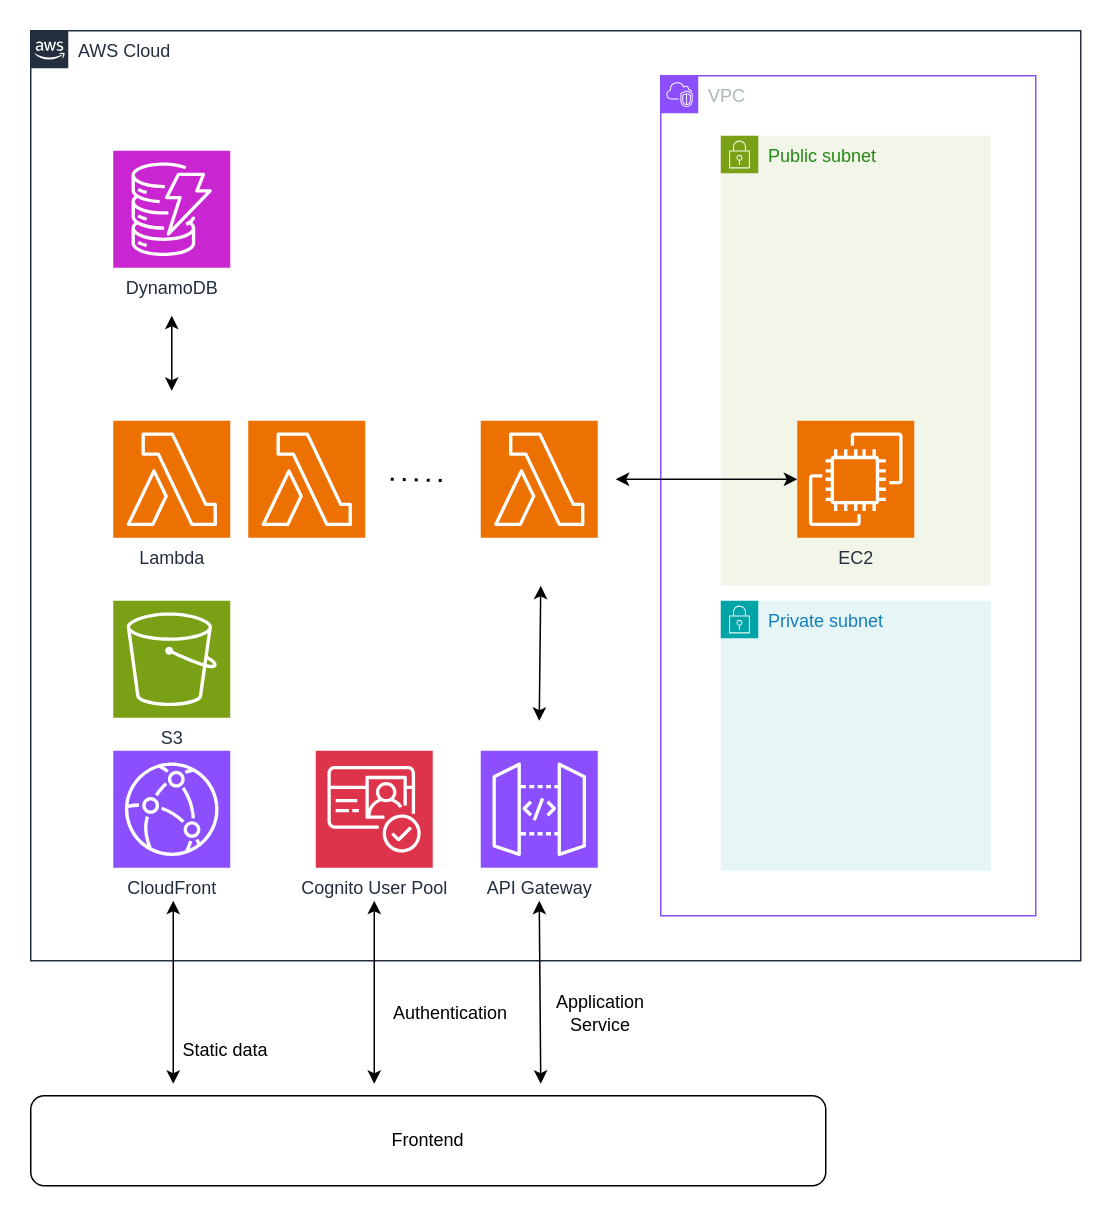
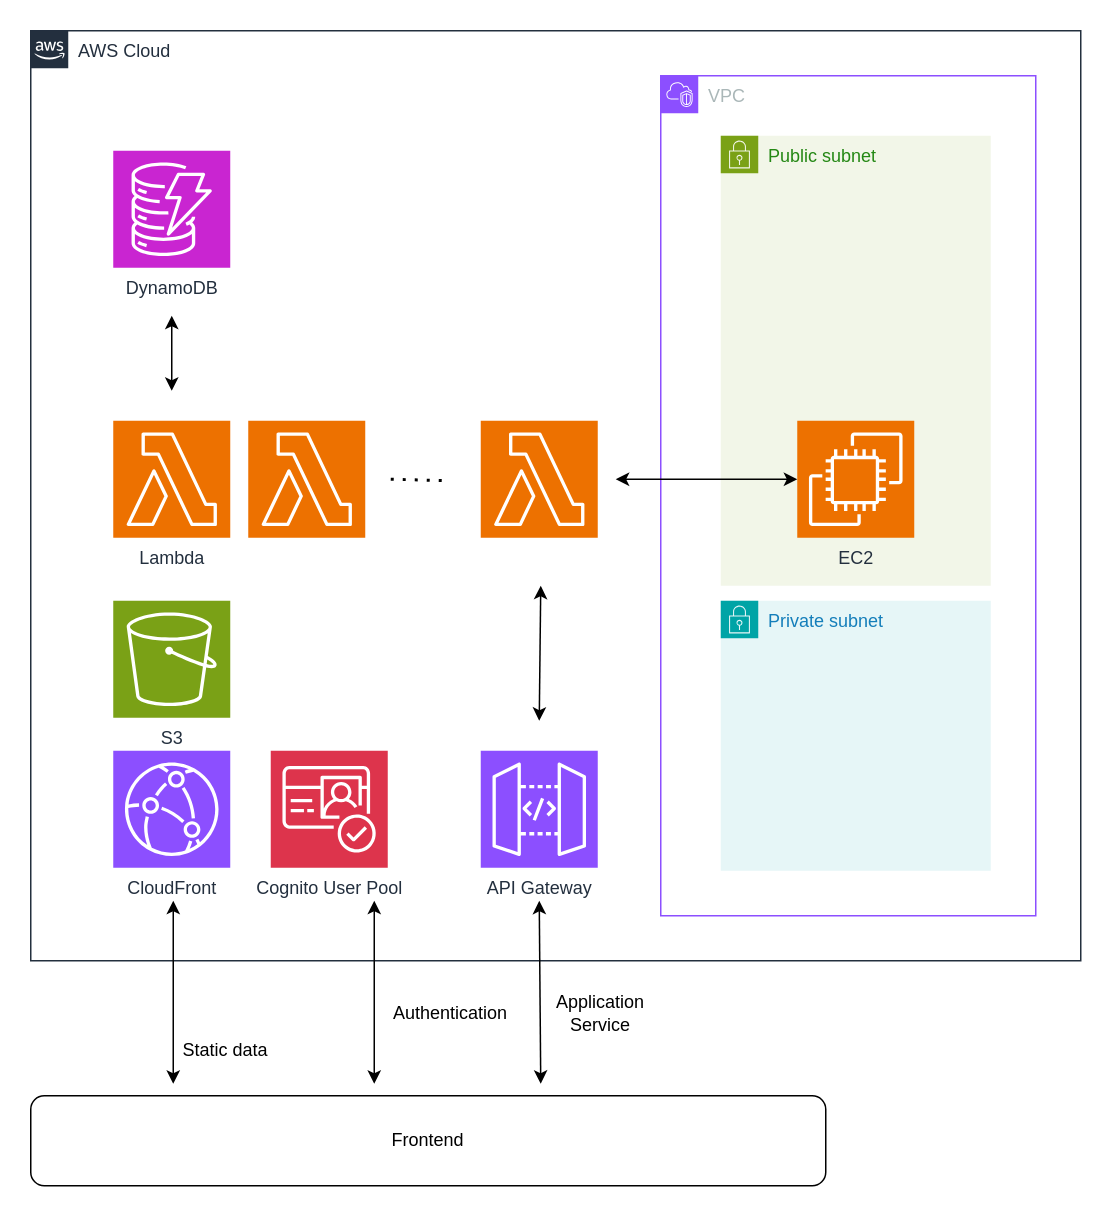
(374, 809) -> (329, 809)
